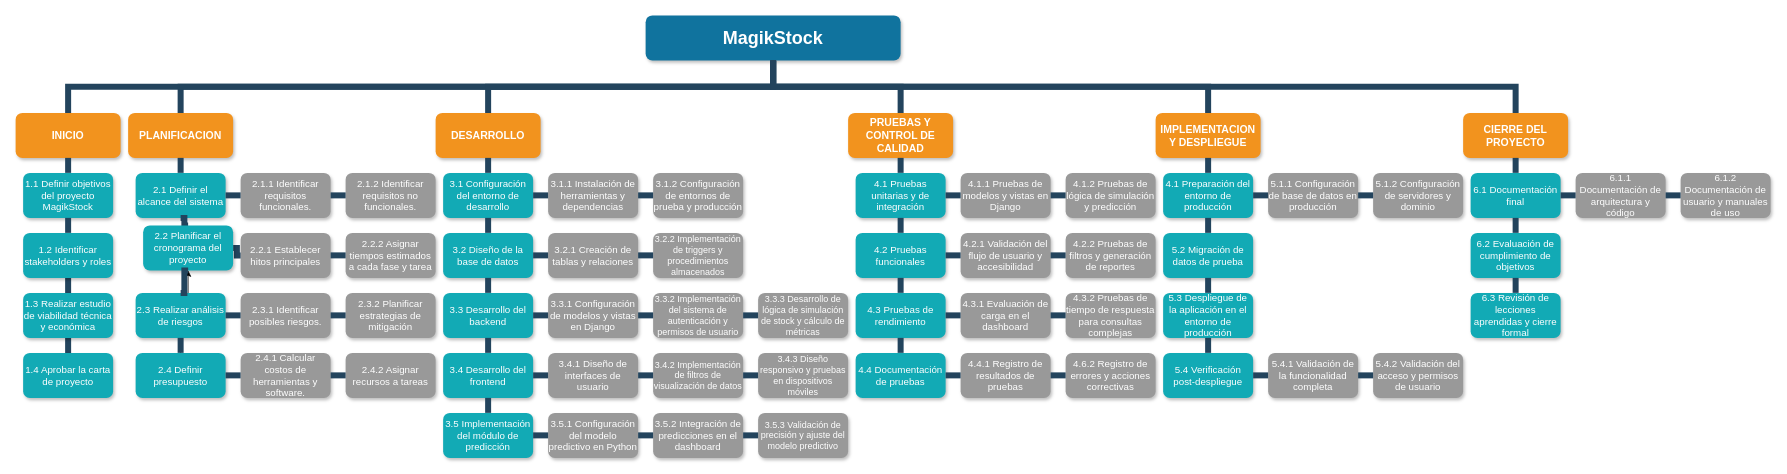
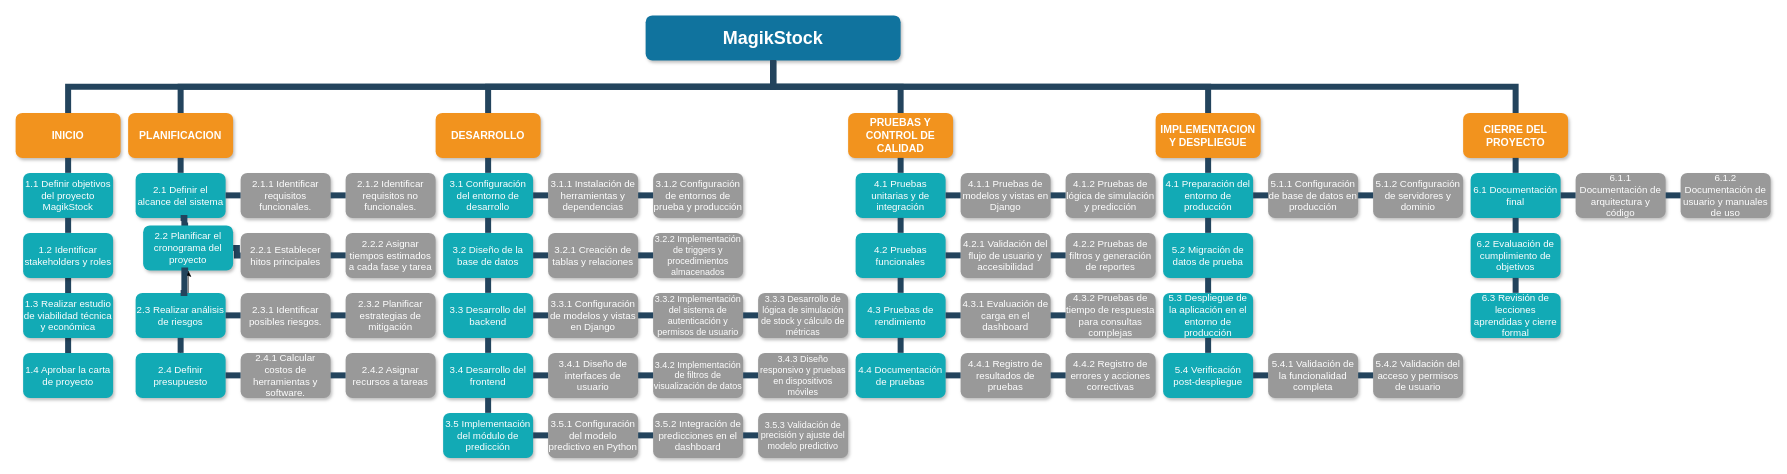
(1110, 375) -> (1110, 375)
